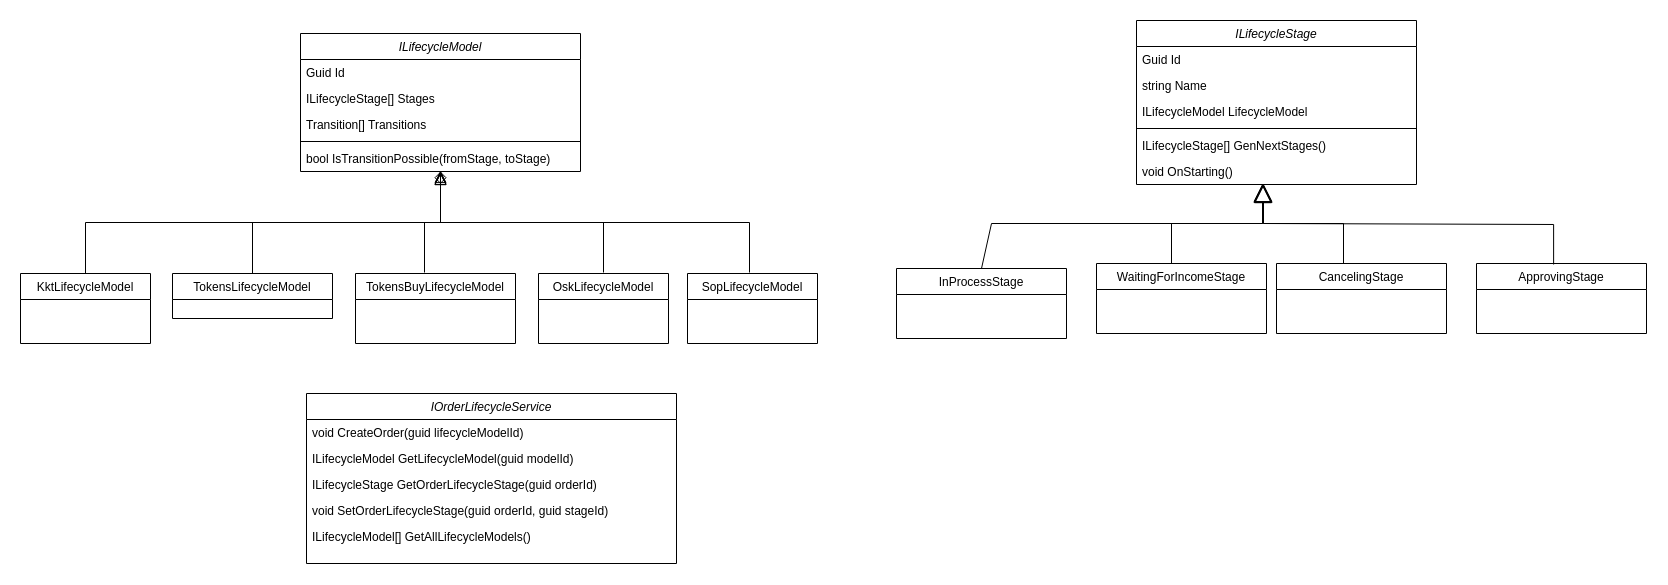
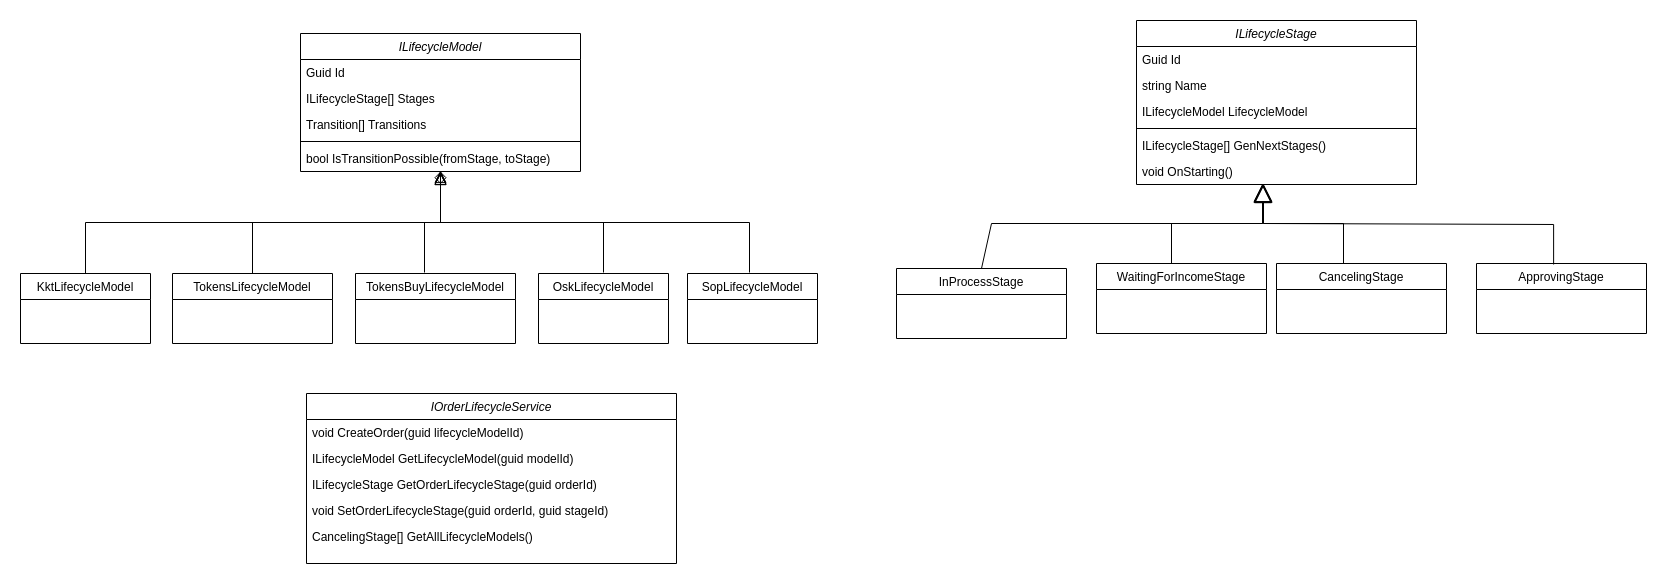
(253, 296) -> (253, 309)
(436, 537) -> (434, 537)
